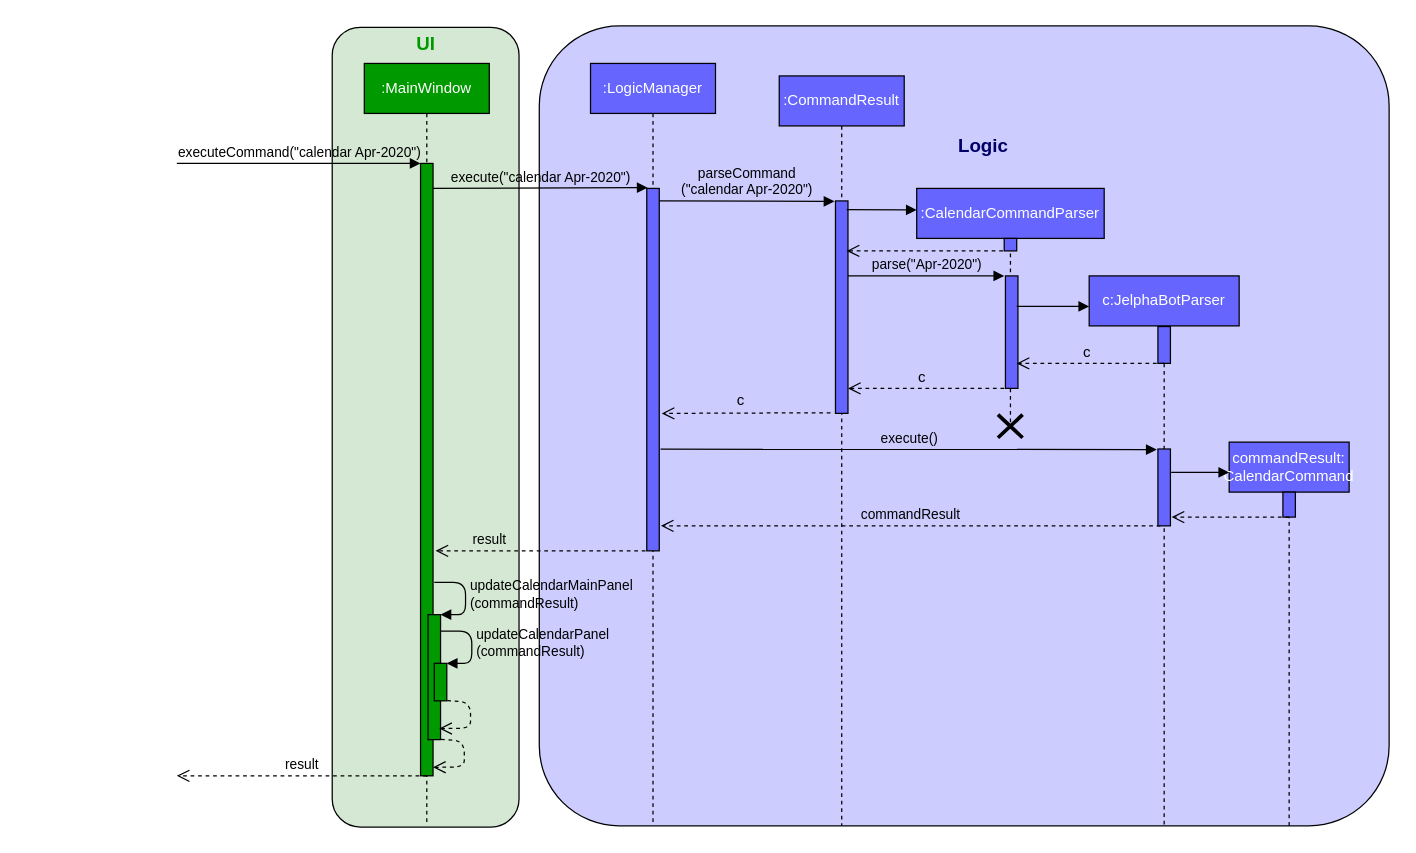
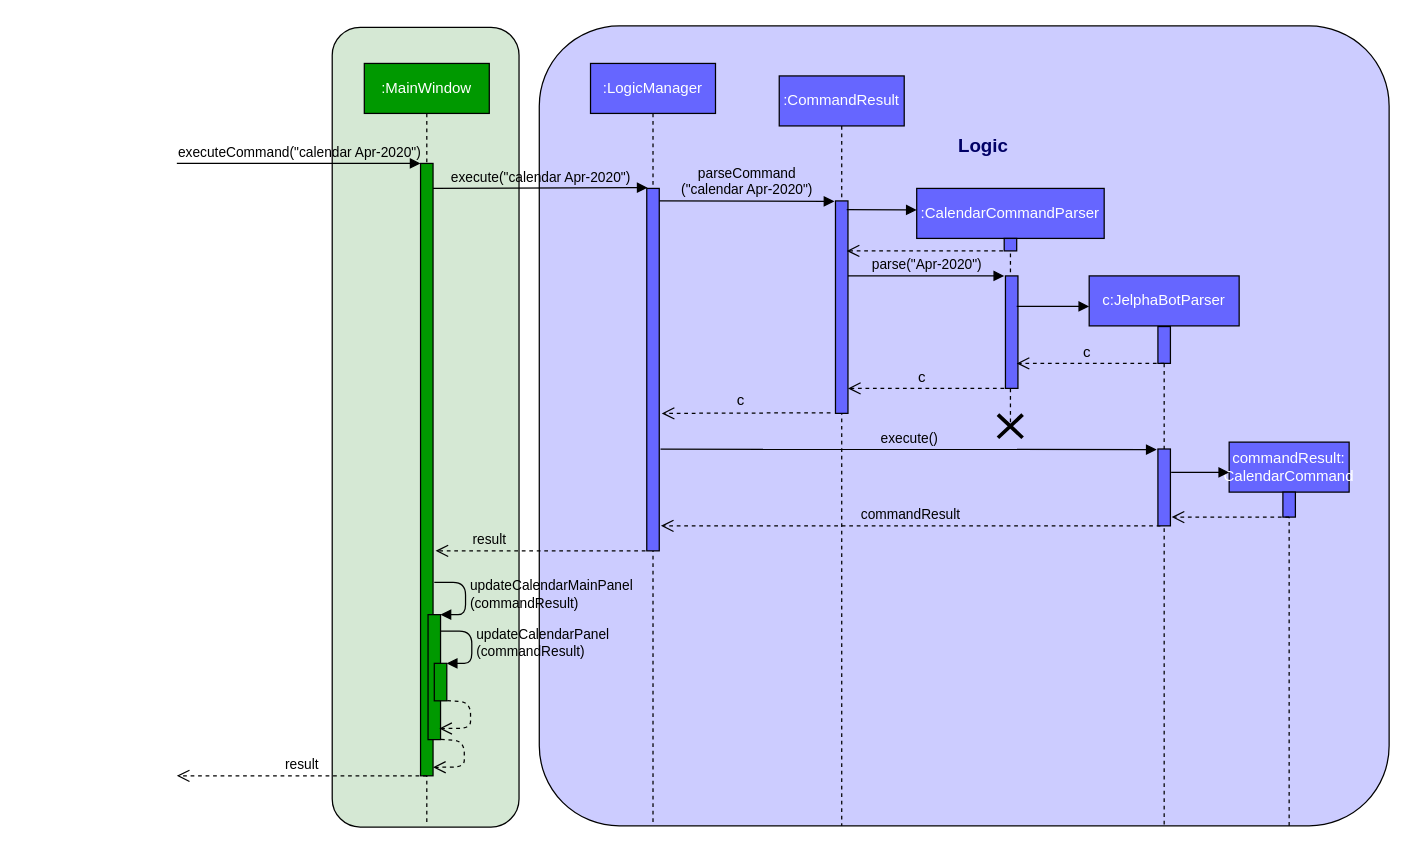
(426, 43) -> none
